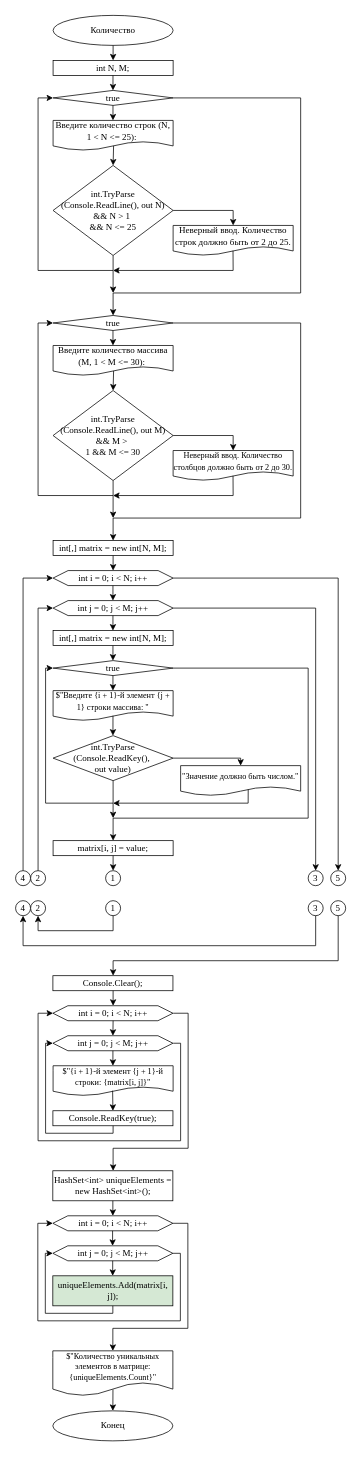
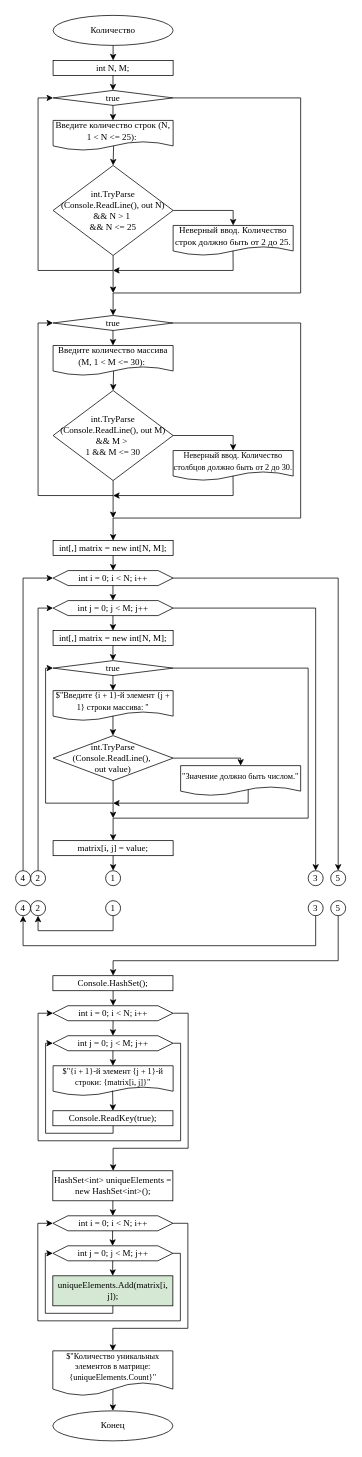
(113, 758) -> (113, 758)
(113, 983) -> (113, 983)
